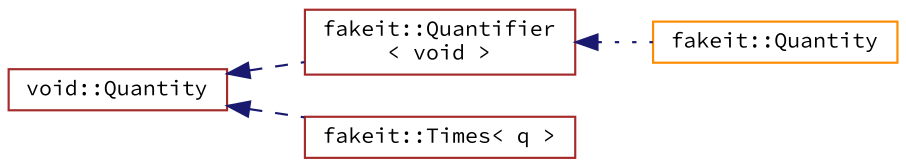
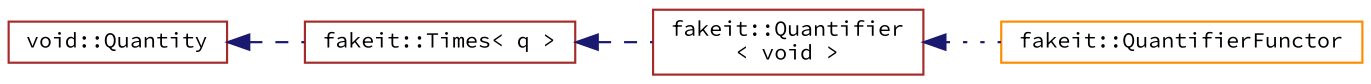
(775, 42) -> (1182, 42)
(277, 66) -> (625, 42)
